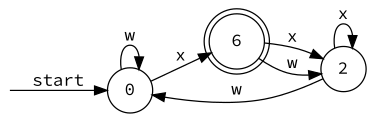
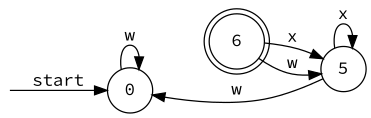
(344, 69) -> (344, 69)
(175, 70) -> none
